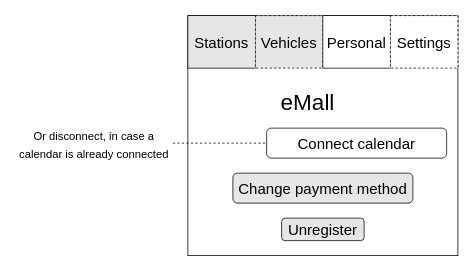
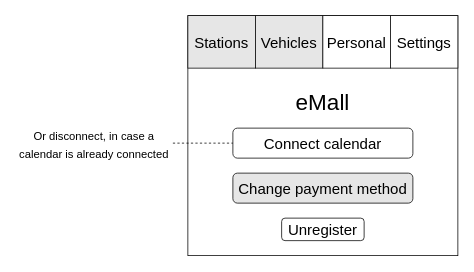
(289, 42) -> (289, 42)
(424, 42) -> (424, 42)
(308, 102) -> (323, 102)
(357, 143) -> (323, 143)
(323, 229) -> (323, 229)
